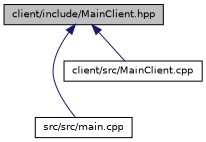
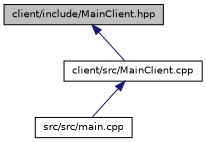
(54, 76) -> (105, 103)
